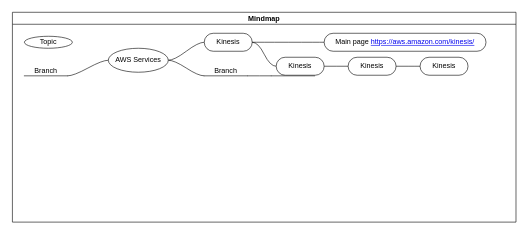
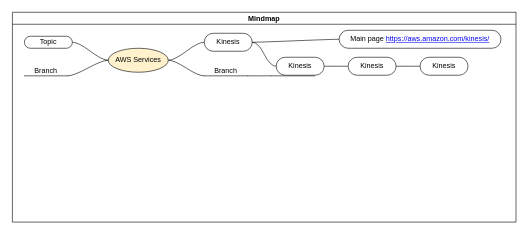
(48, 42) -> (48, 42)
(405, 42) -> (420, 39)
none -> (89, 50)
(138, 60) -> (138, 60)
